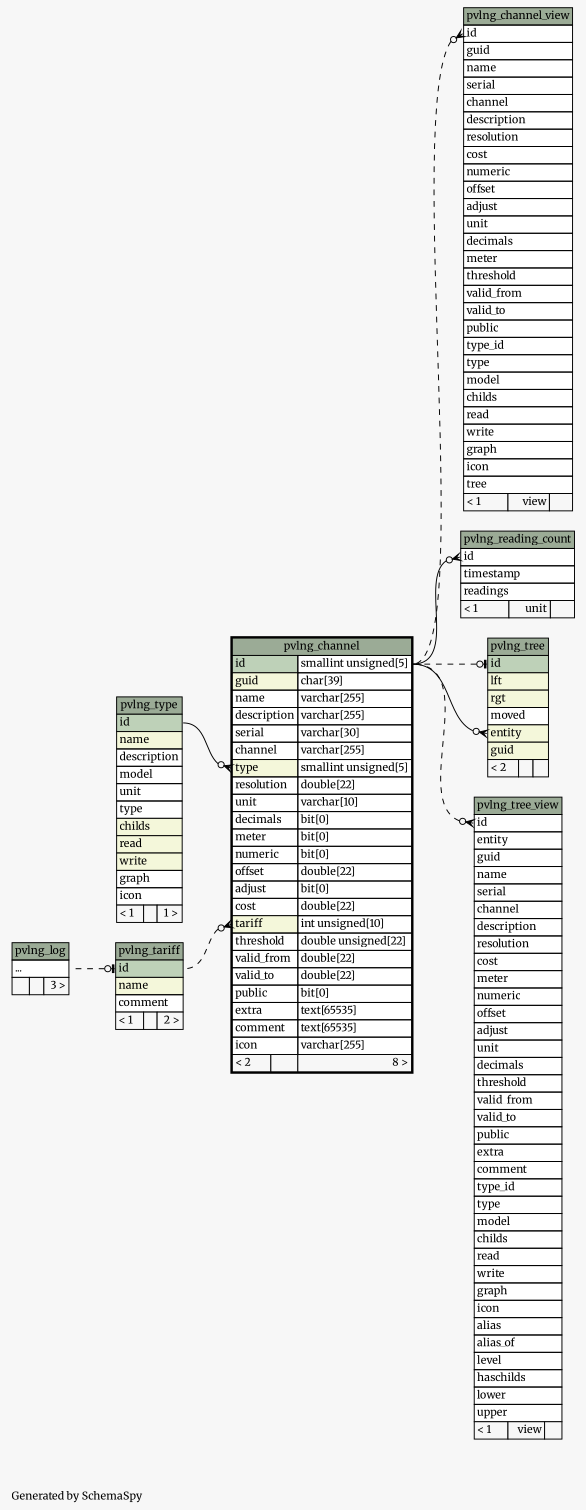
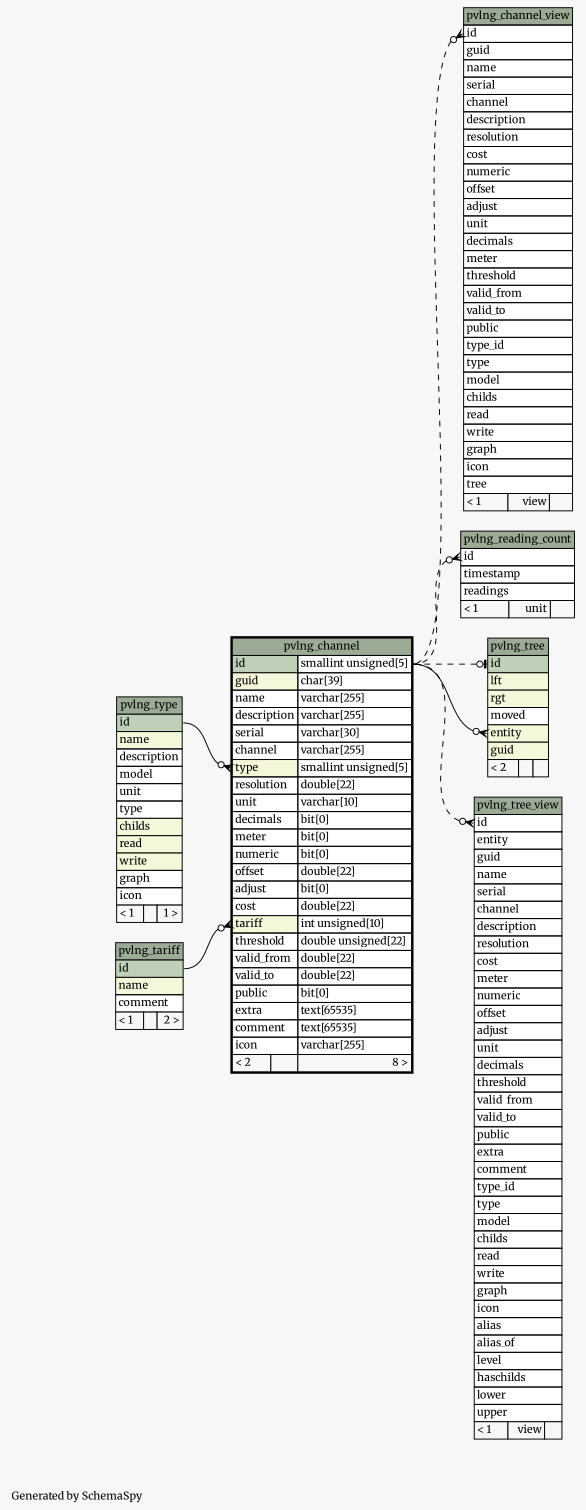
(434, 647) -> (434, 647)
(205, 953) -> (205, 953)
(40, 969) -> none
